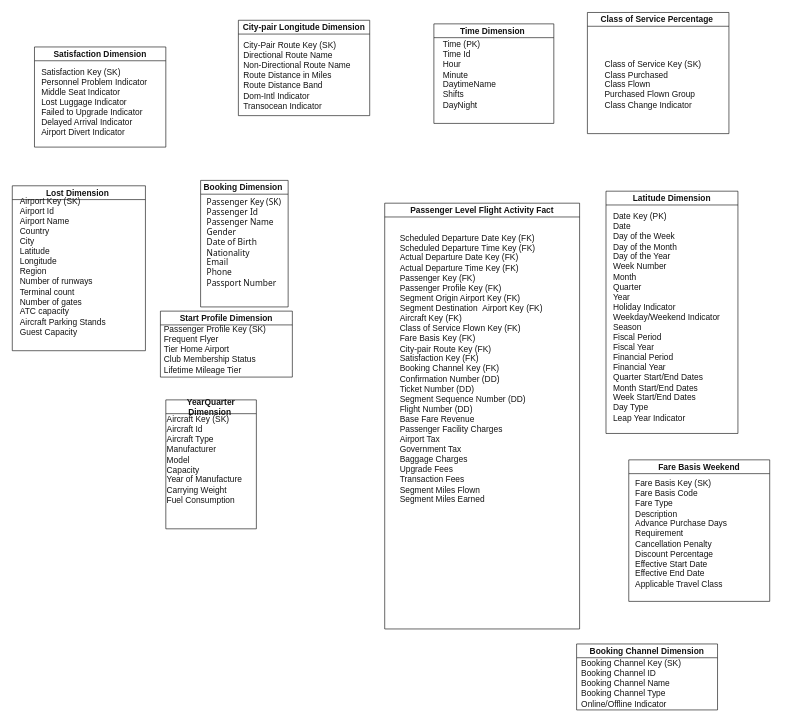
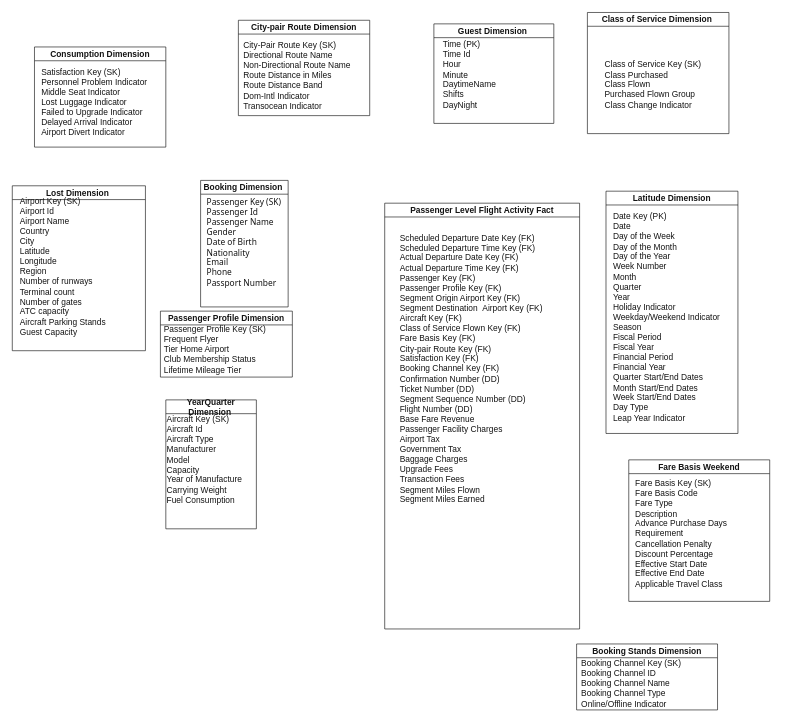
(659, 20) -> (659, 20)
(304, 27) -> (304, 27)
(494, 31) -> (494, 31)
(100, 54) -> (100, 54)
(227, 318) -> (227, 318)
(647, 651) -> (647, 651)
